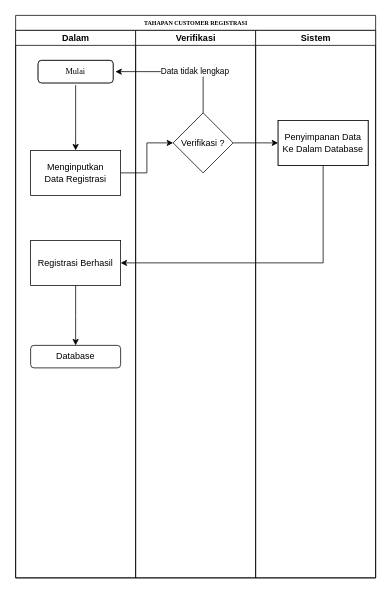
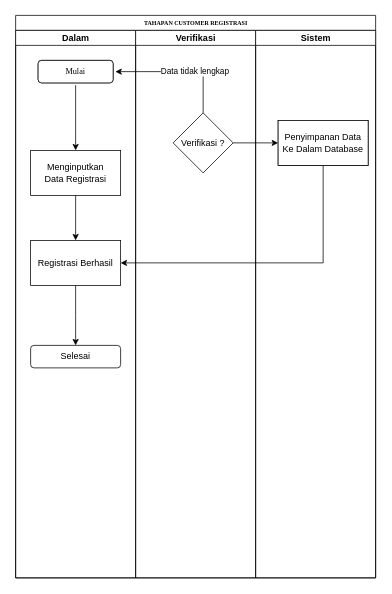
(147, 173) -> (75, 215)
(75, 357) -> (75, 357)
